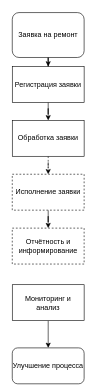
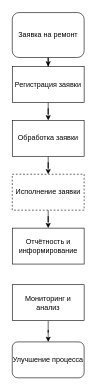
(48, 167) -> (48, 167)
(48, 246) -> (48, 246)
(48, 366) -> (48, 360)
